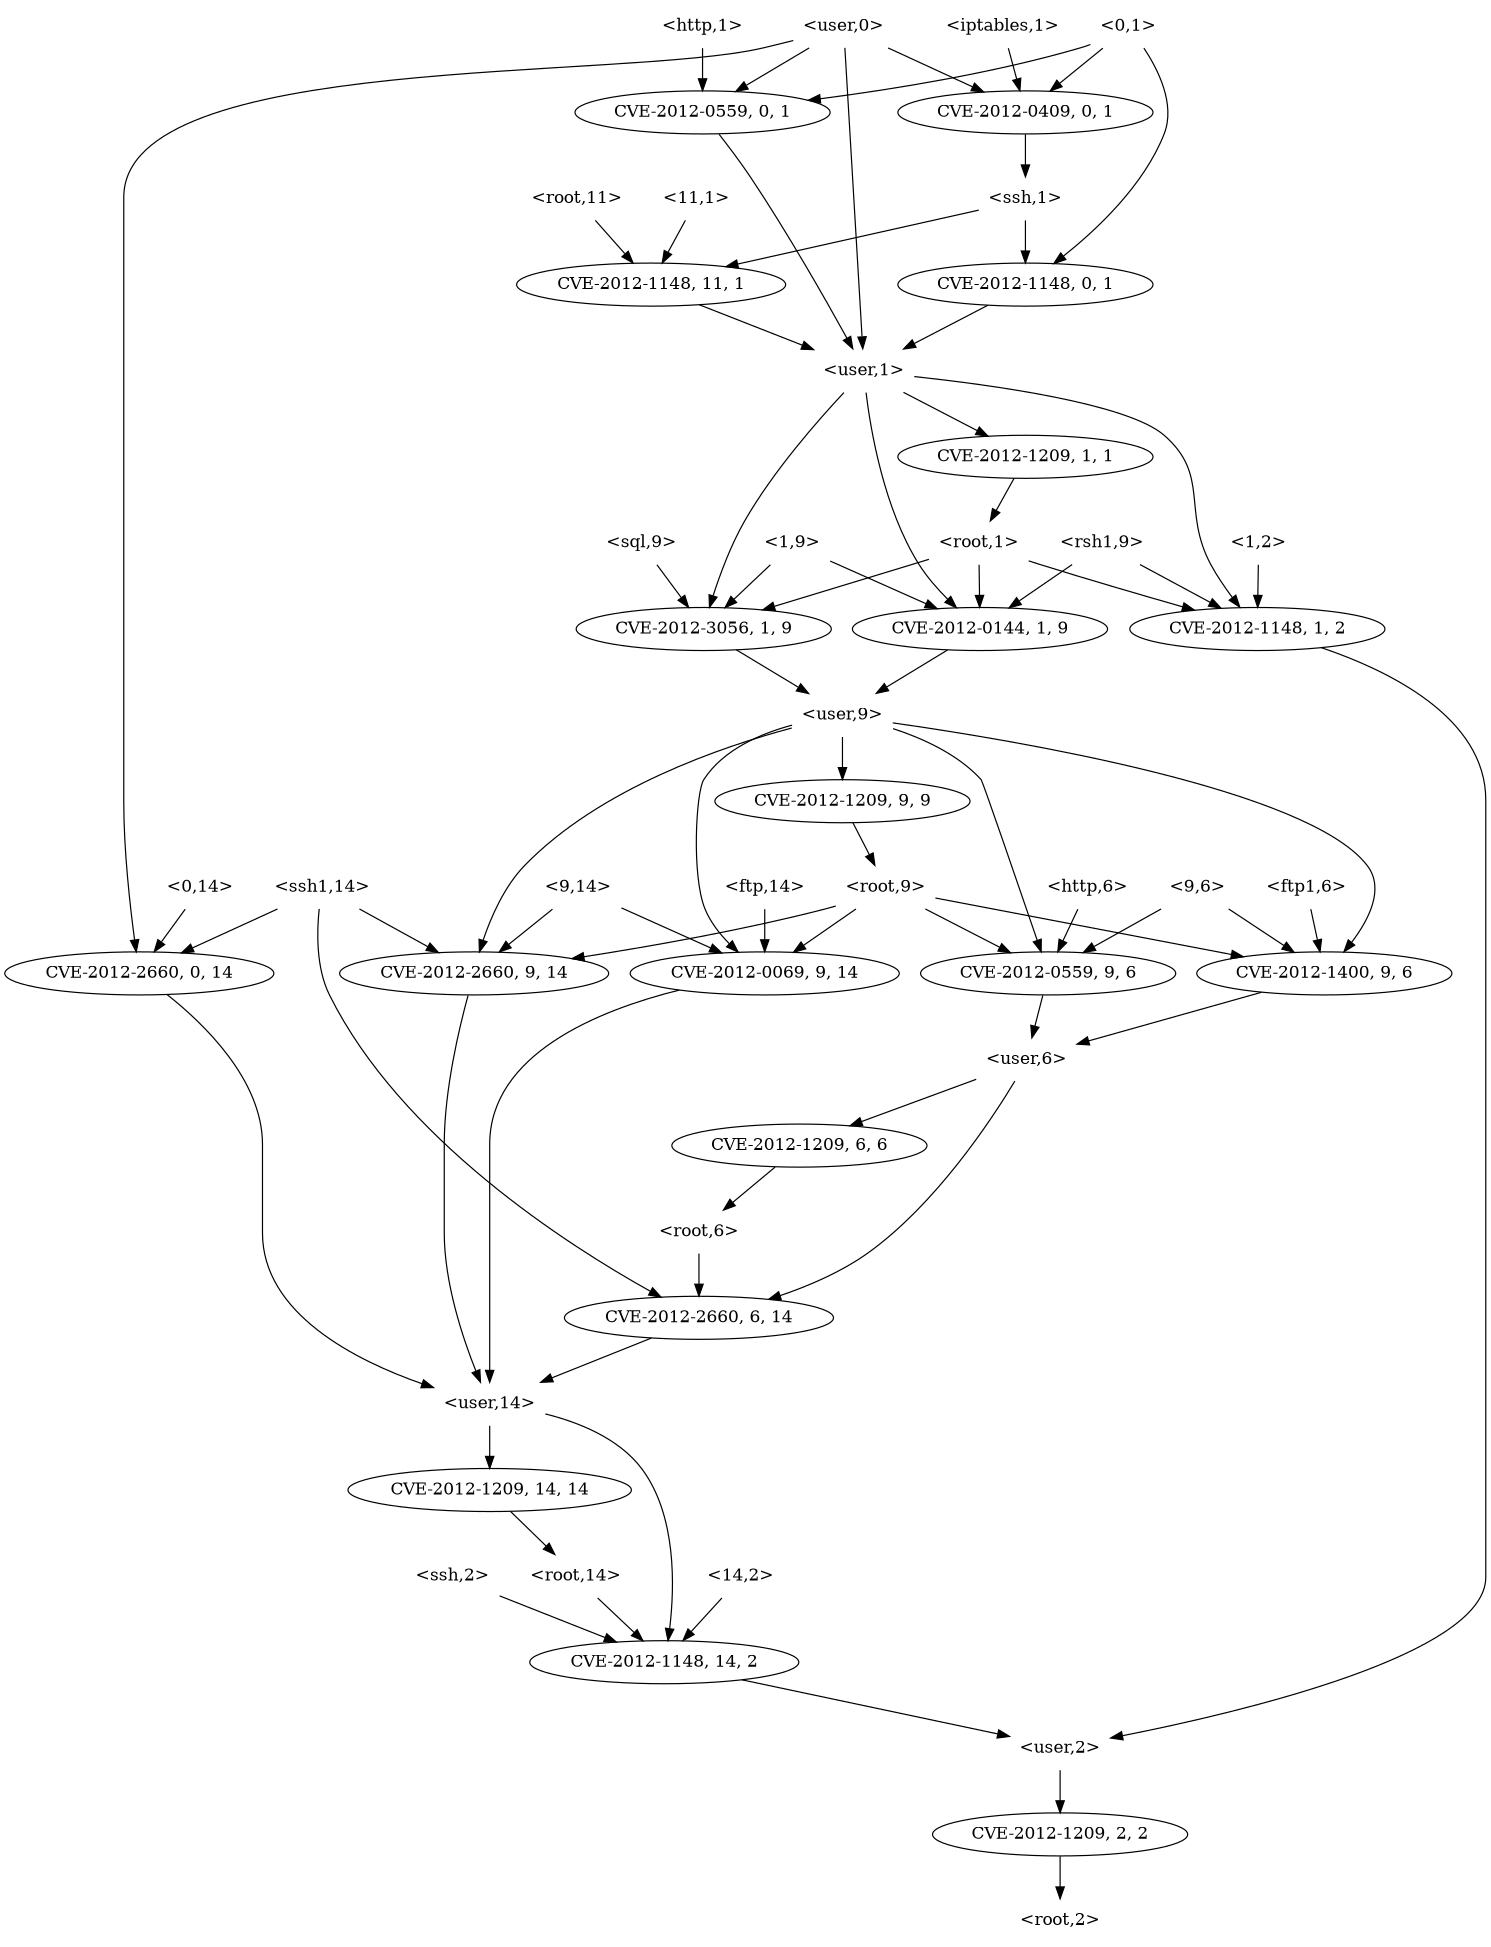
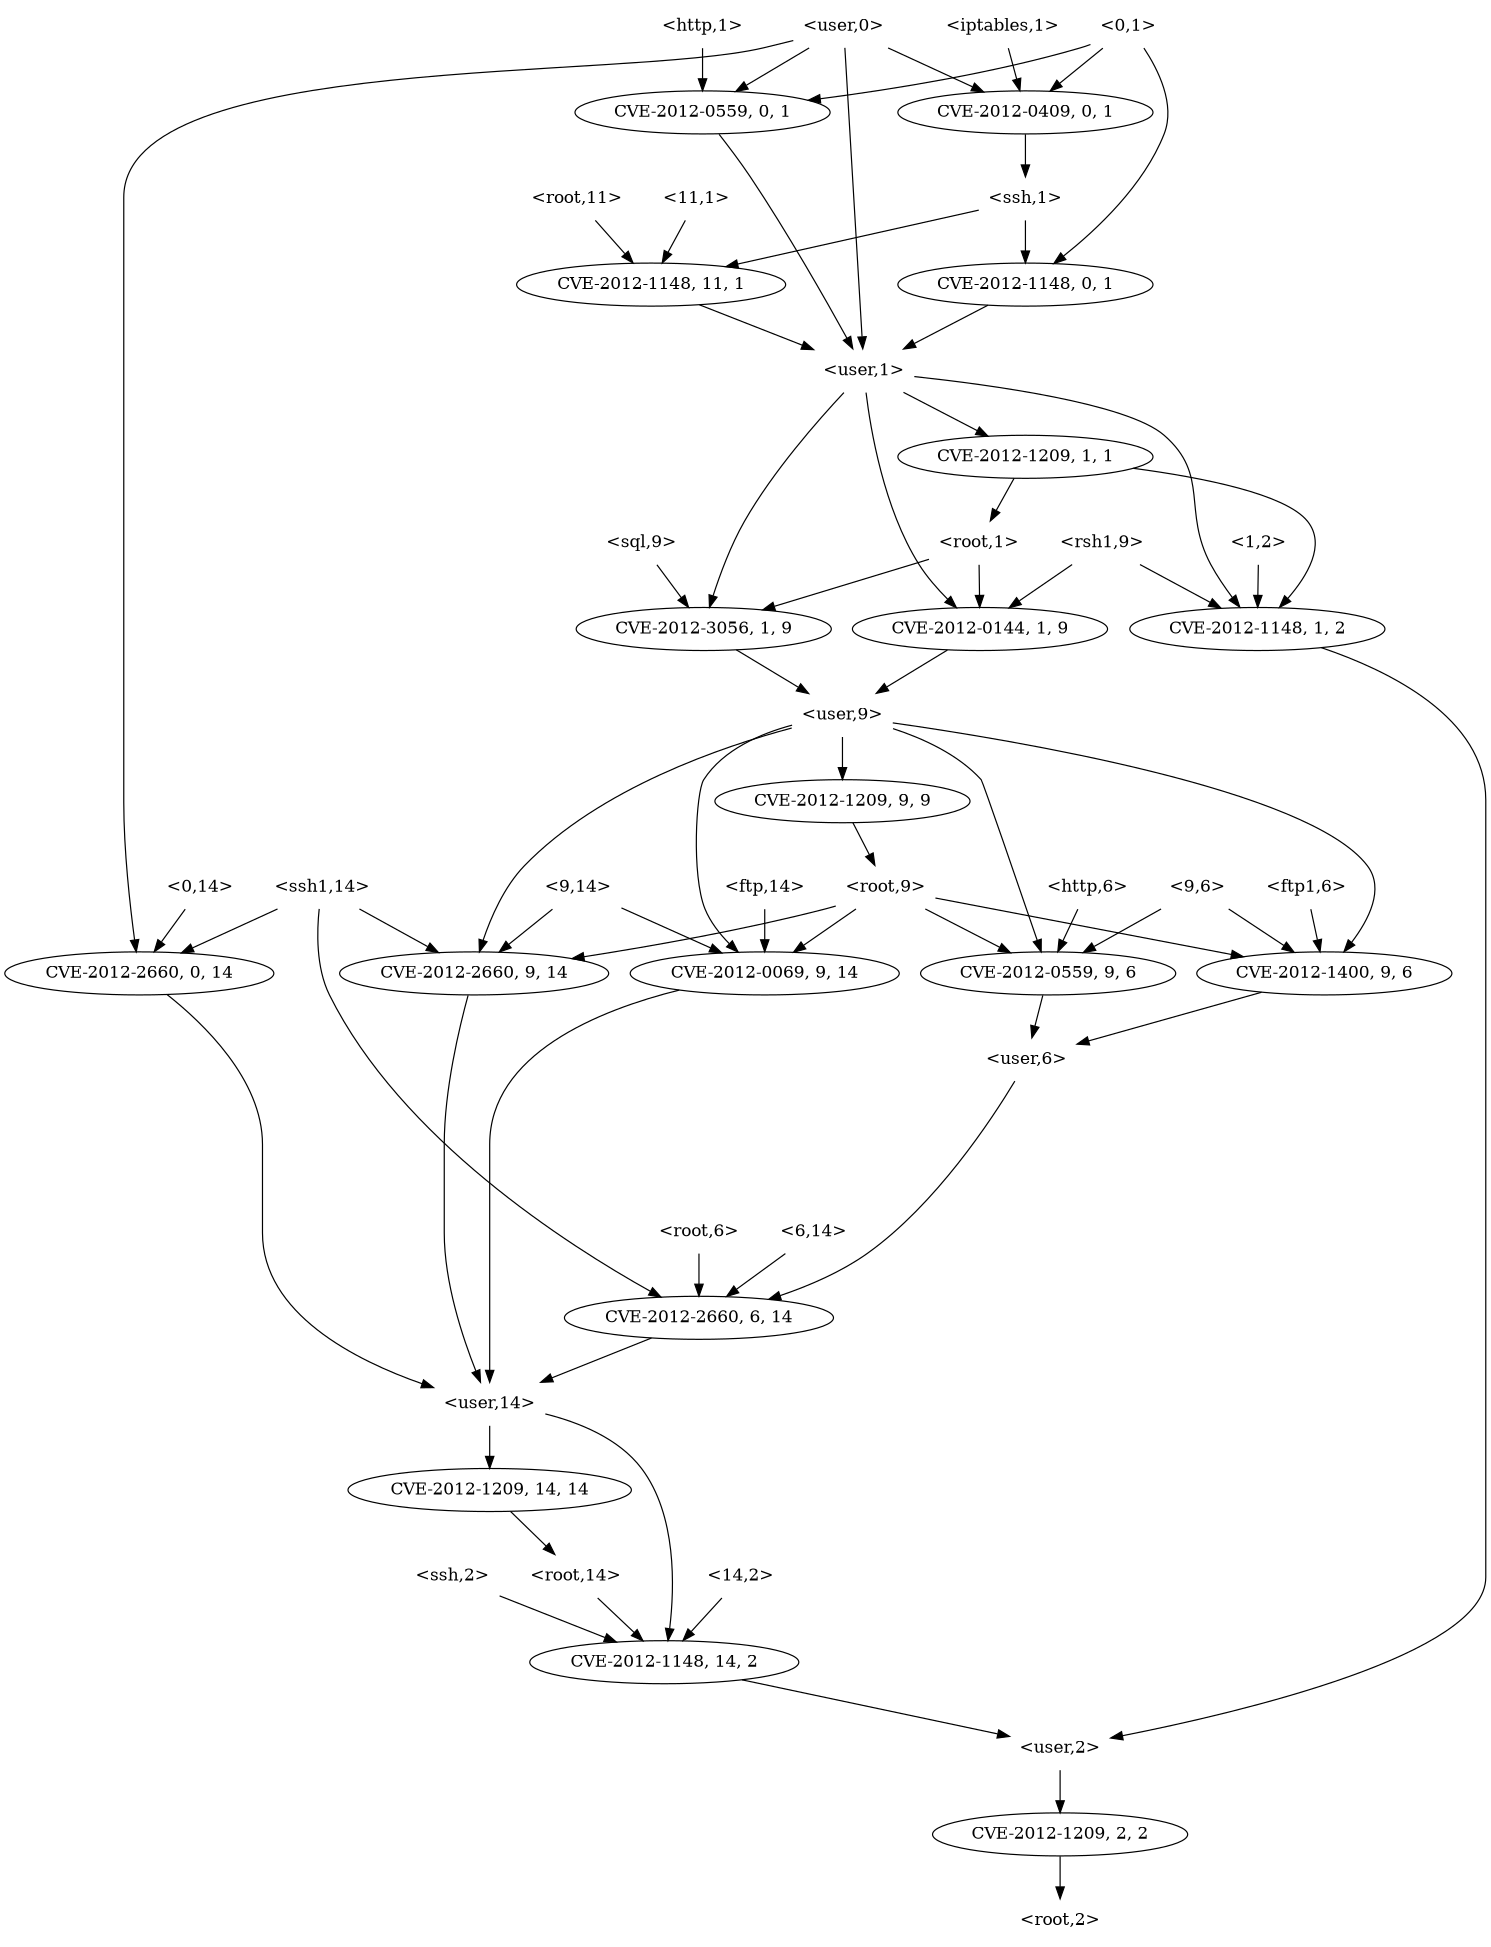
(792, 543) -> none
(1106, 584) -> (1266, 497)
(799, 1146) -> none
none -> (814, 1232)
